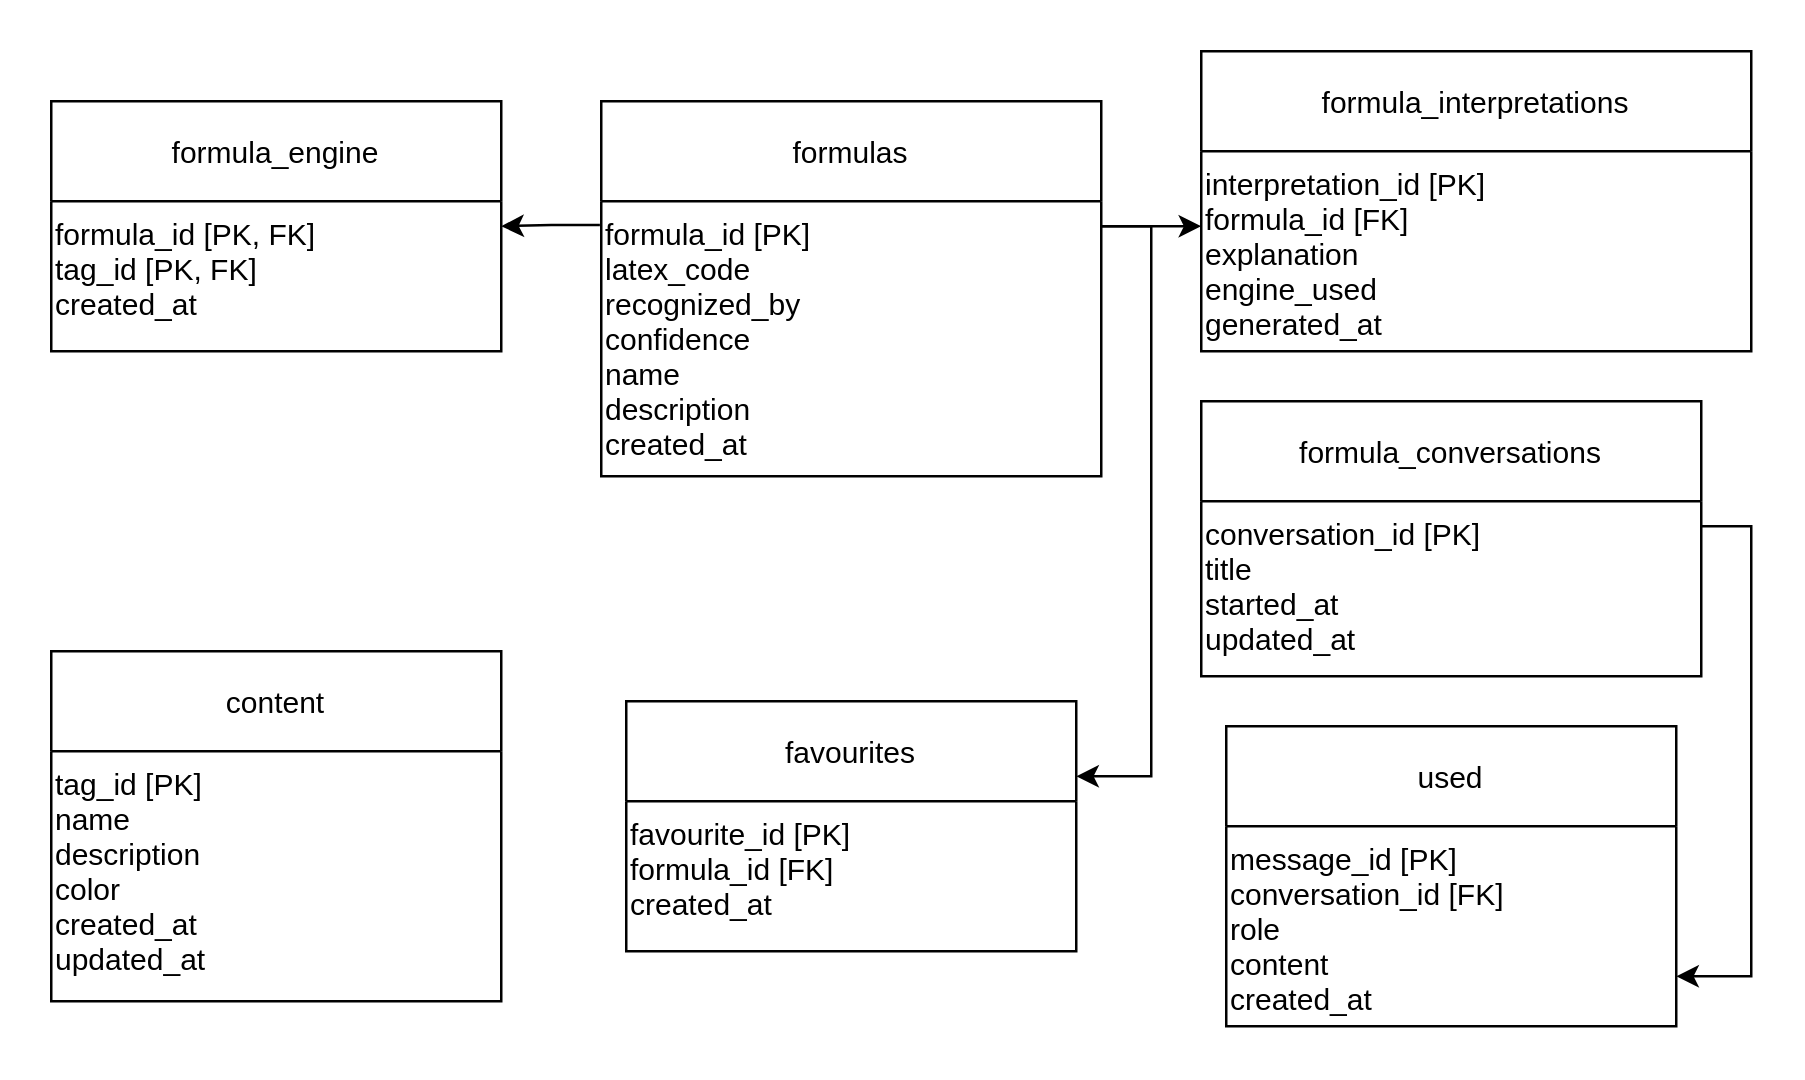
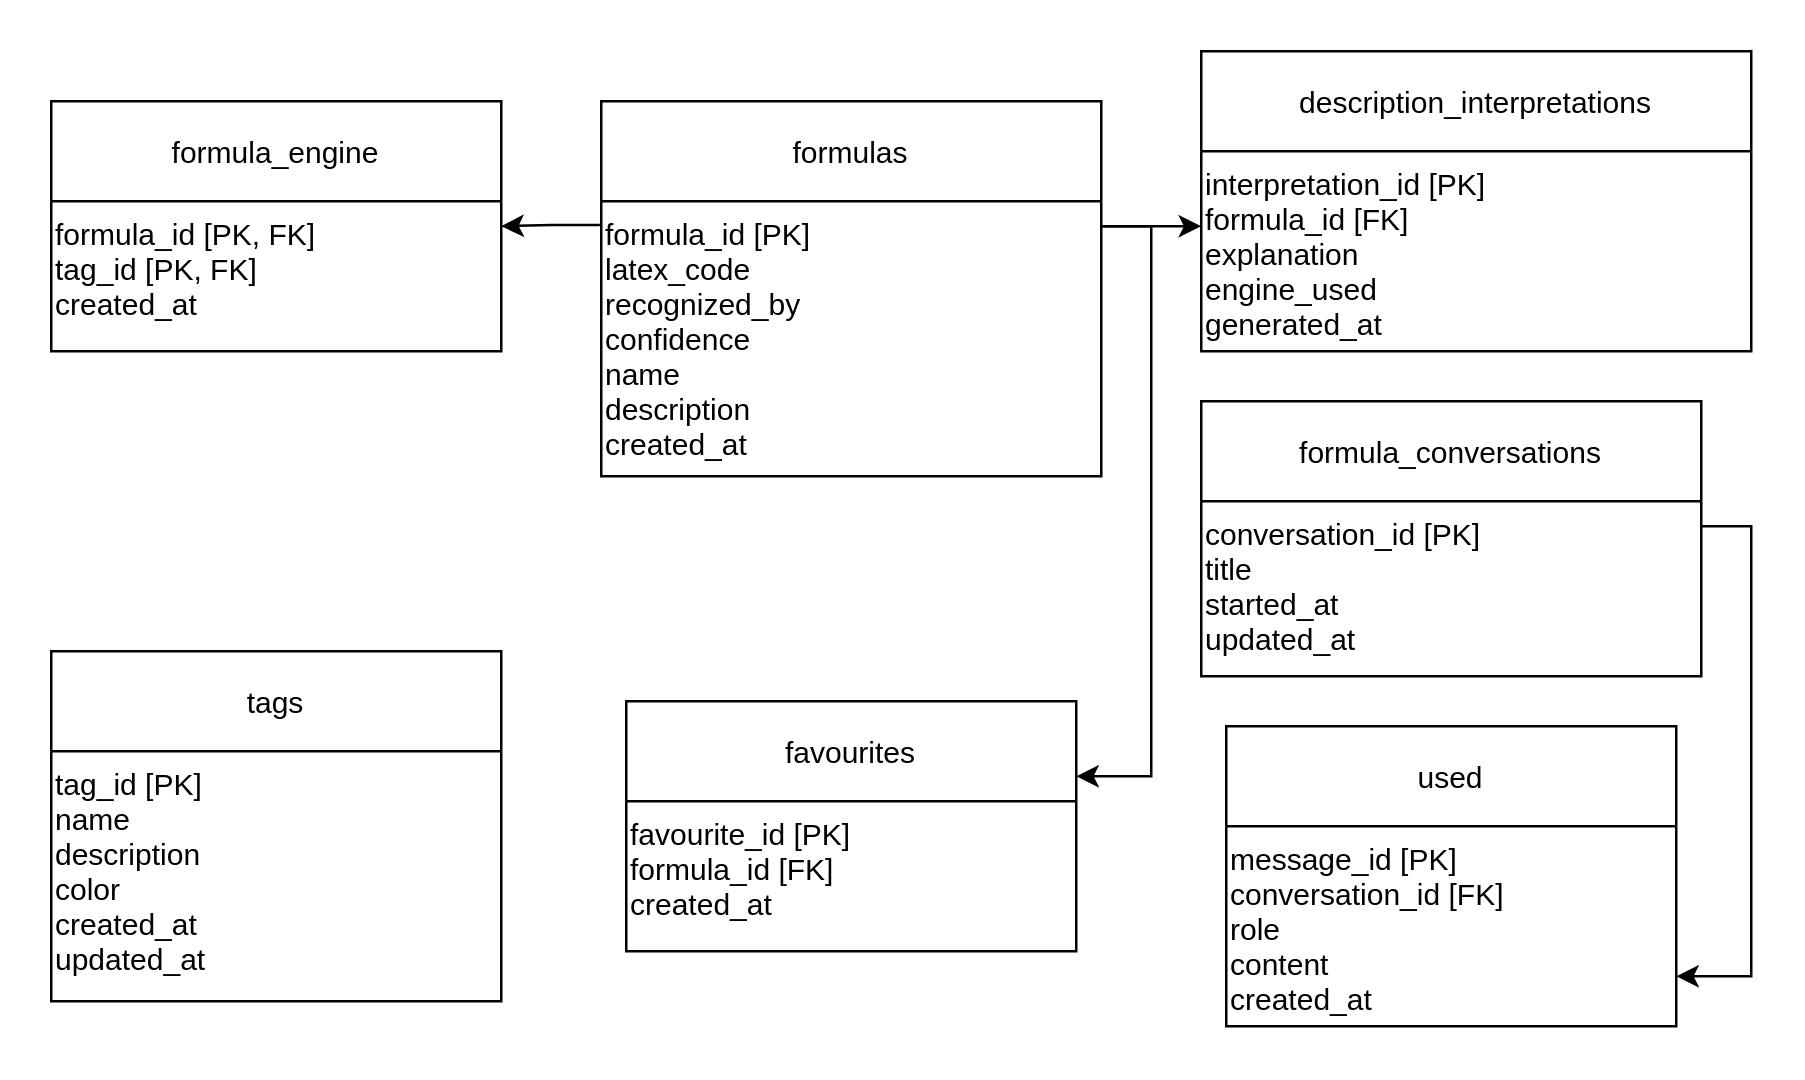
(1475, 103) -> (1475, 103)
(275, 703) -> (275, 703)
